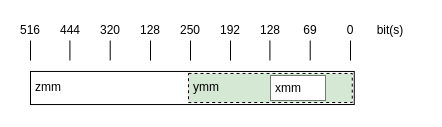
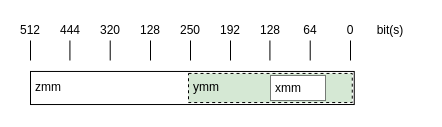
(31, 31) -> (31, 31)
(311, 31) -> (311, 31)
